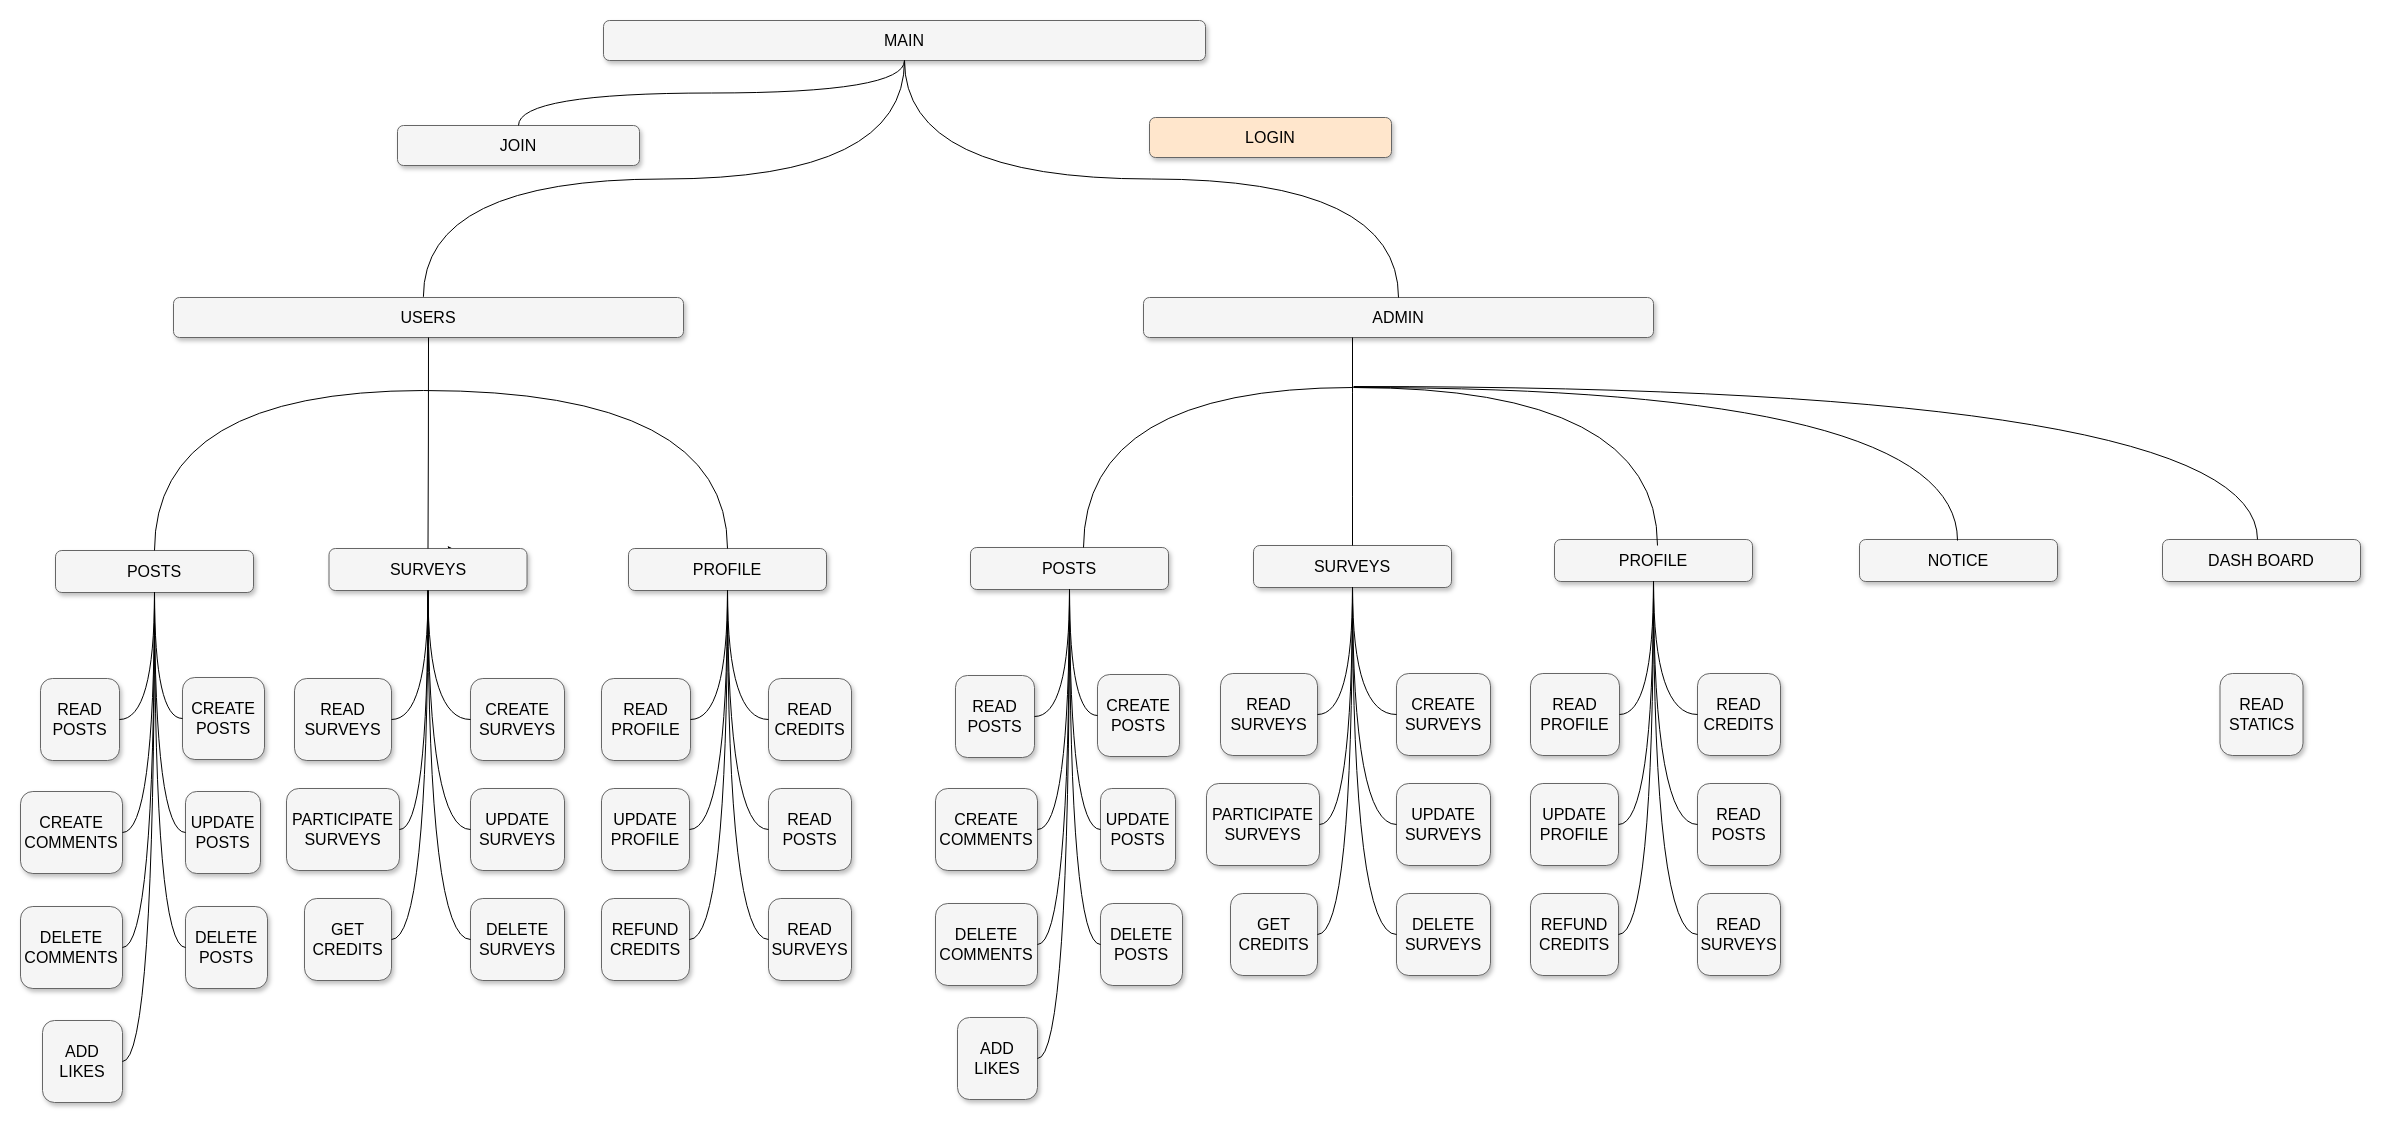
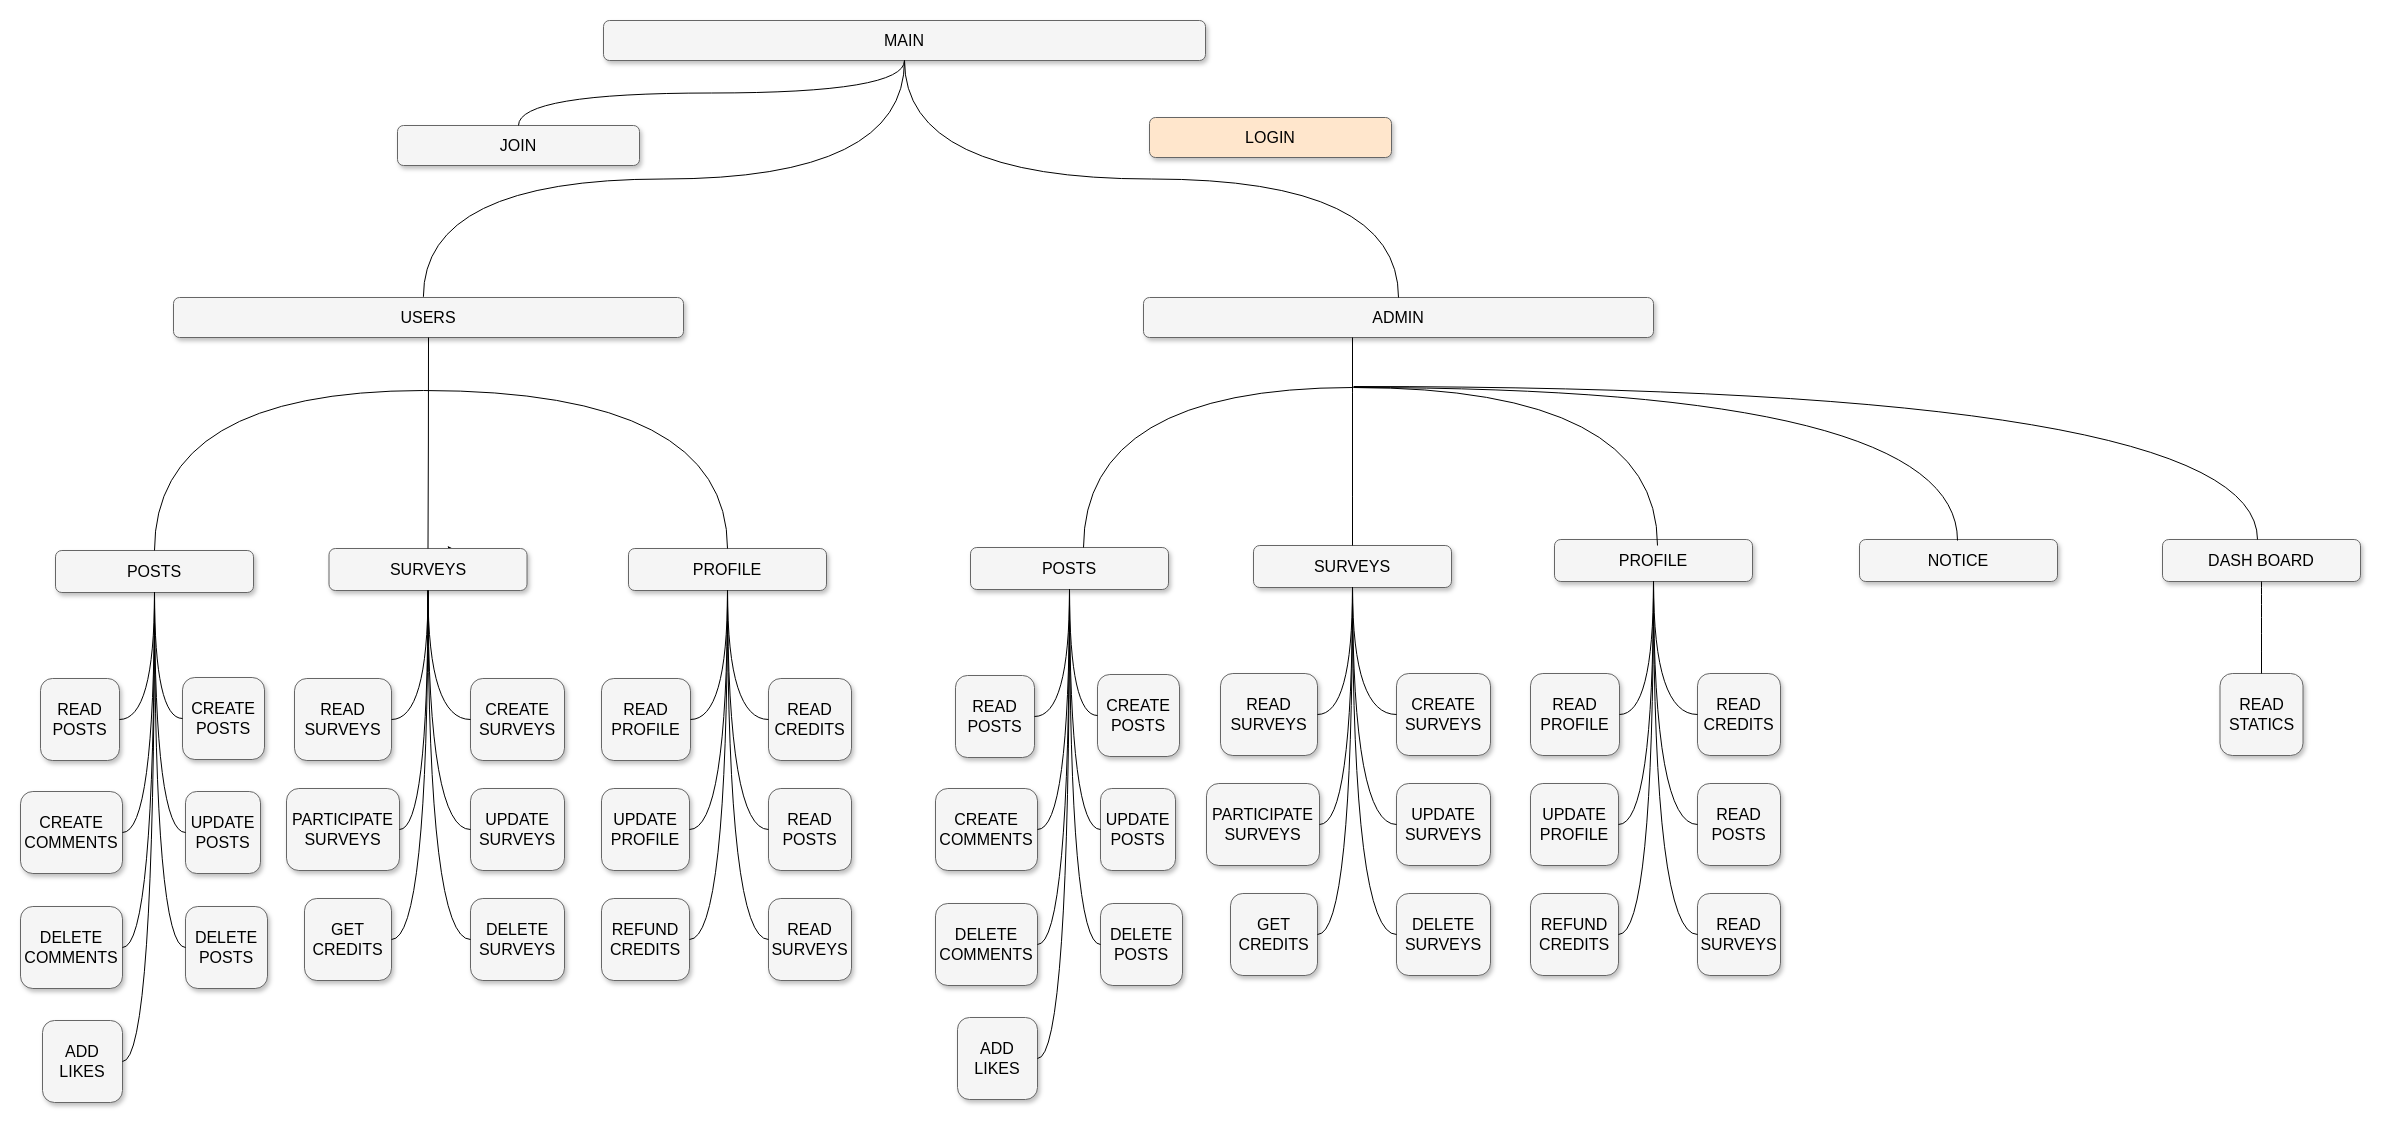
none -> (2262, 628)
